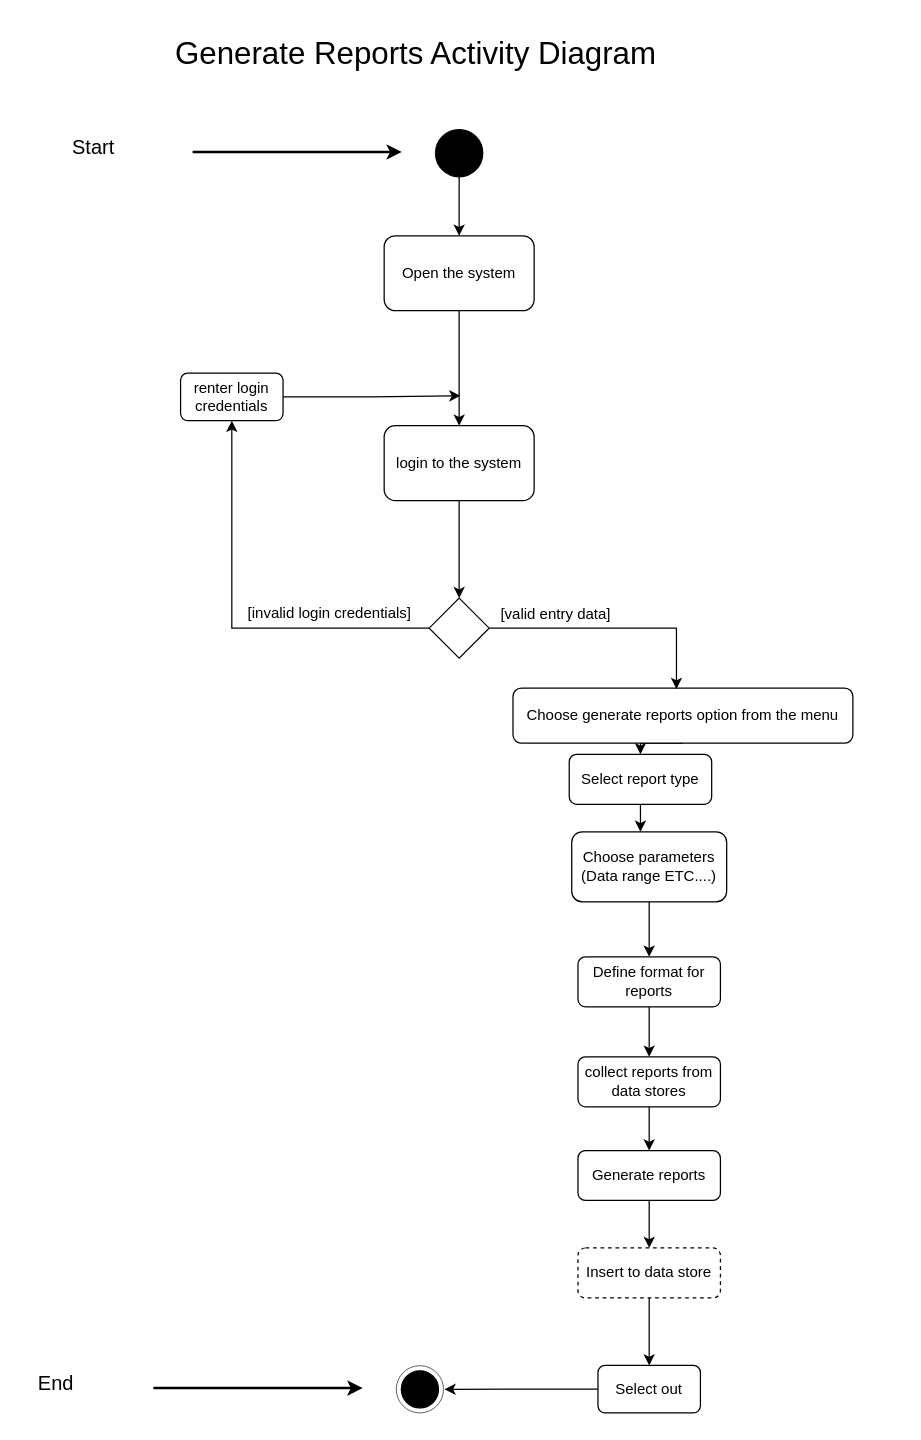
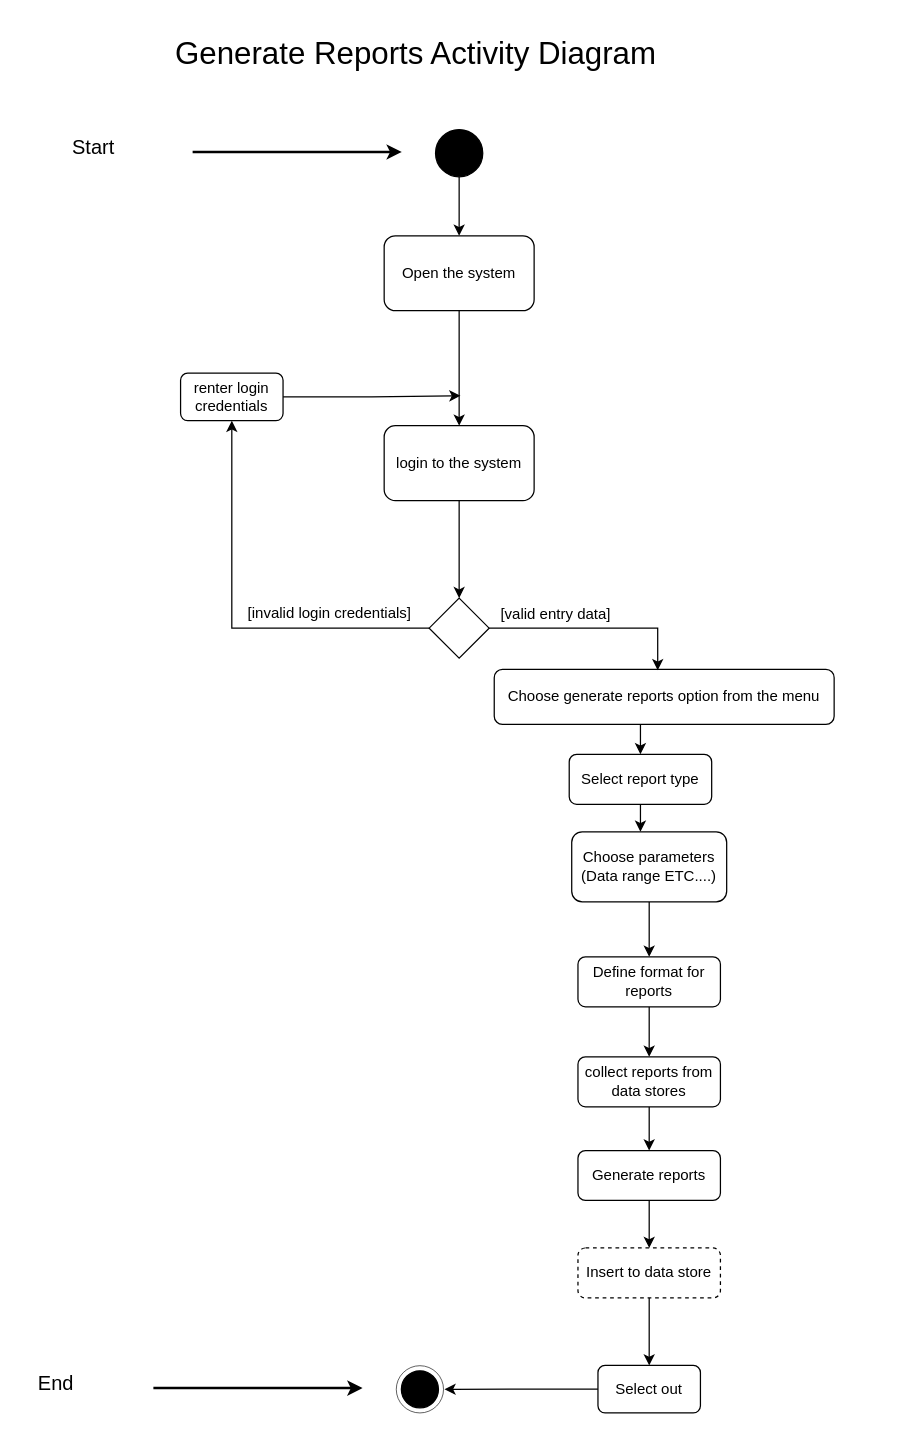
(683, 716) -> (664, 697)
